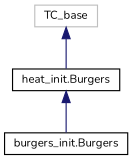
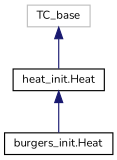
(66, 80) -> (59, 80)
(66, 144) -> (59, 144)
